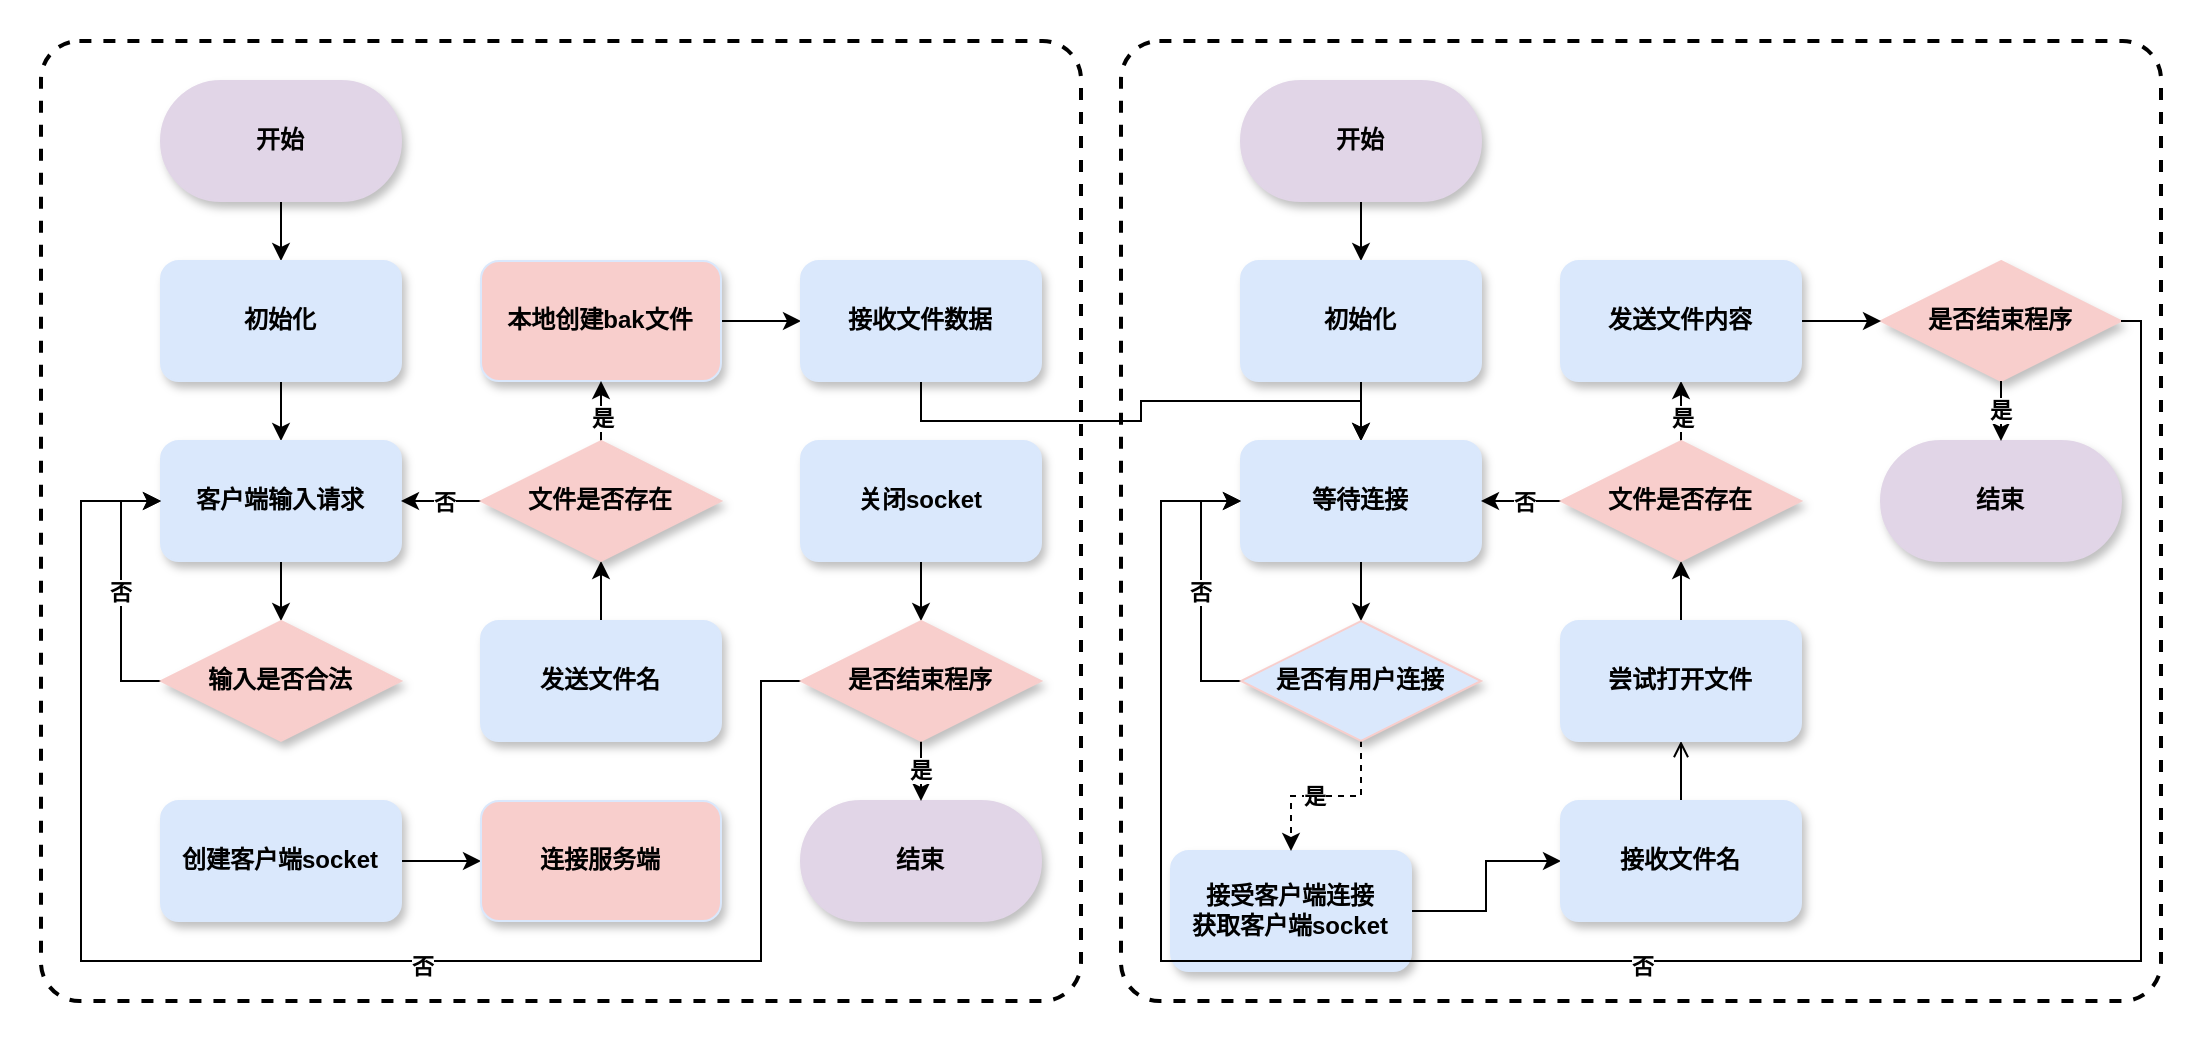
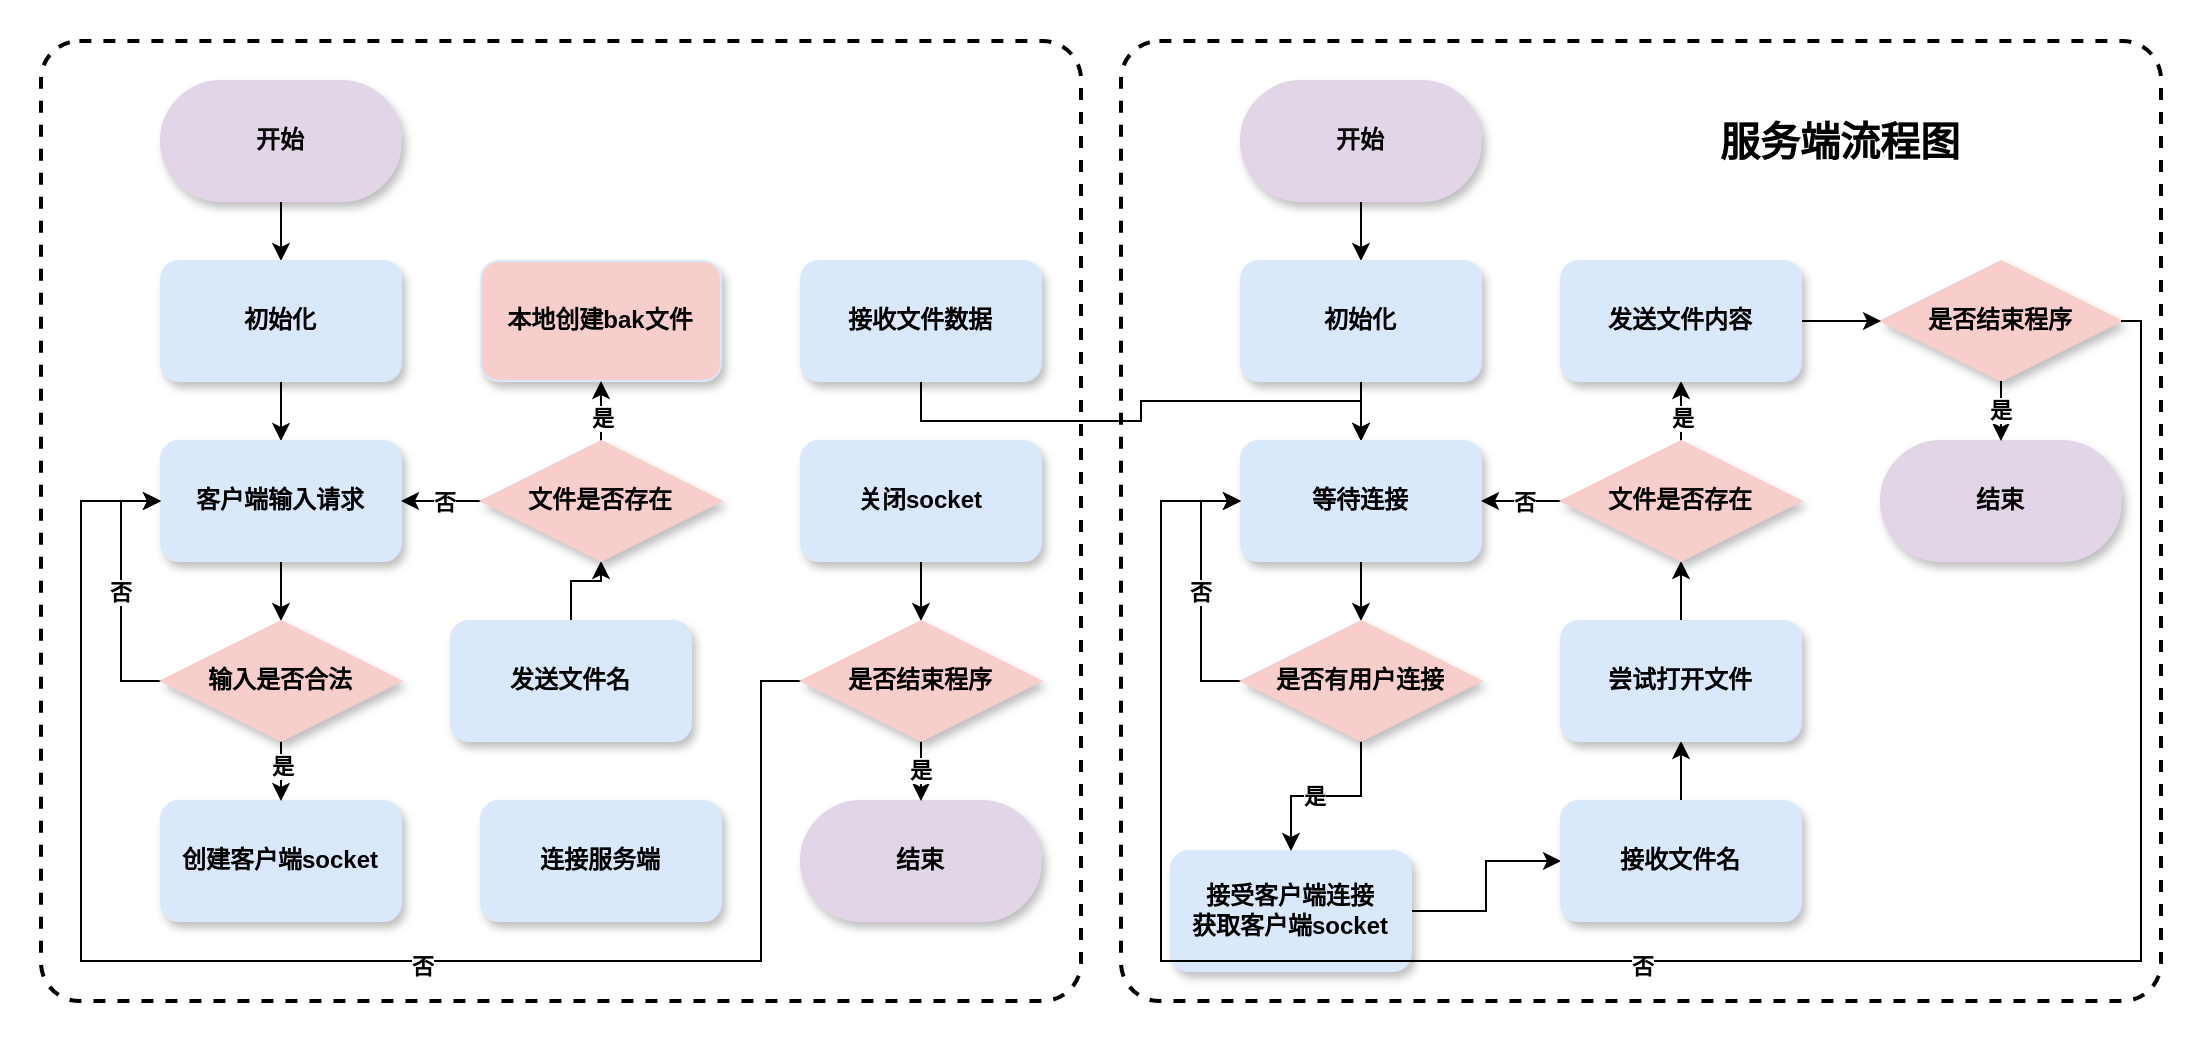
none -> (1841, 141)
(754, 321) -> none
(601, 681) -> (571, 681)
(1361, 681) -> (1361, 681)
(1681, 753) -> (1681, 756)
none -> (281, 778)
(1361, 786) -> (1361, 786)
(434, 861) -> none
(601, 861) -> (601, 861)
